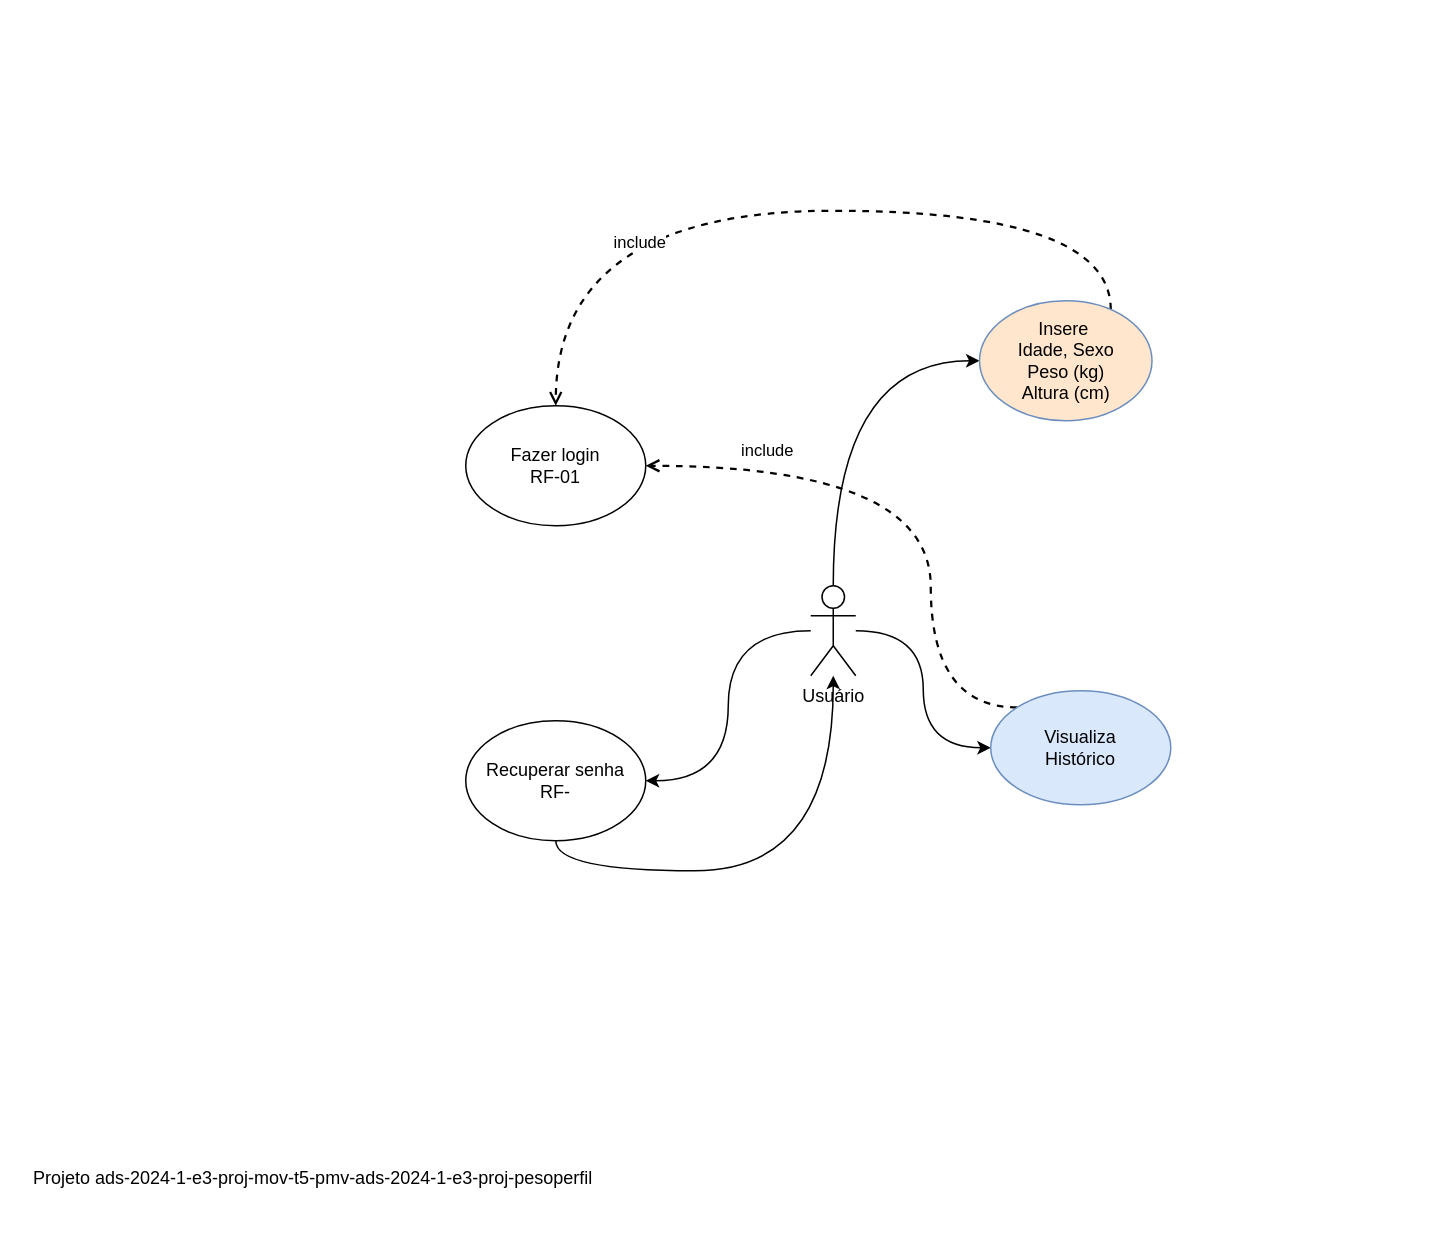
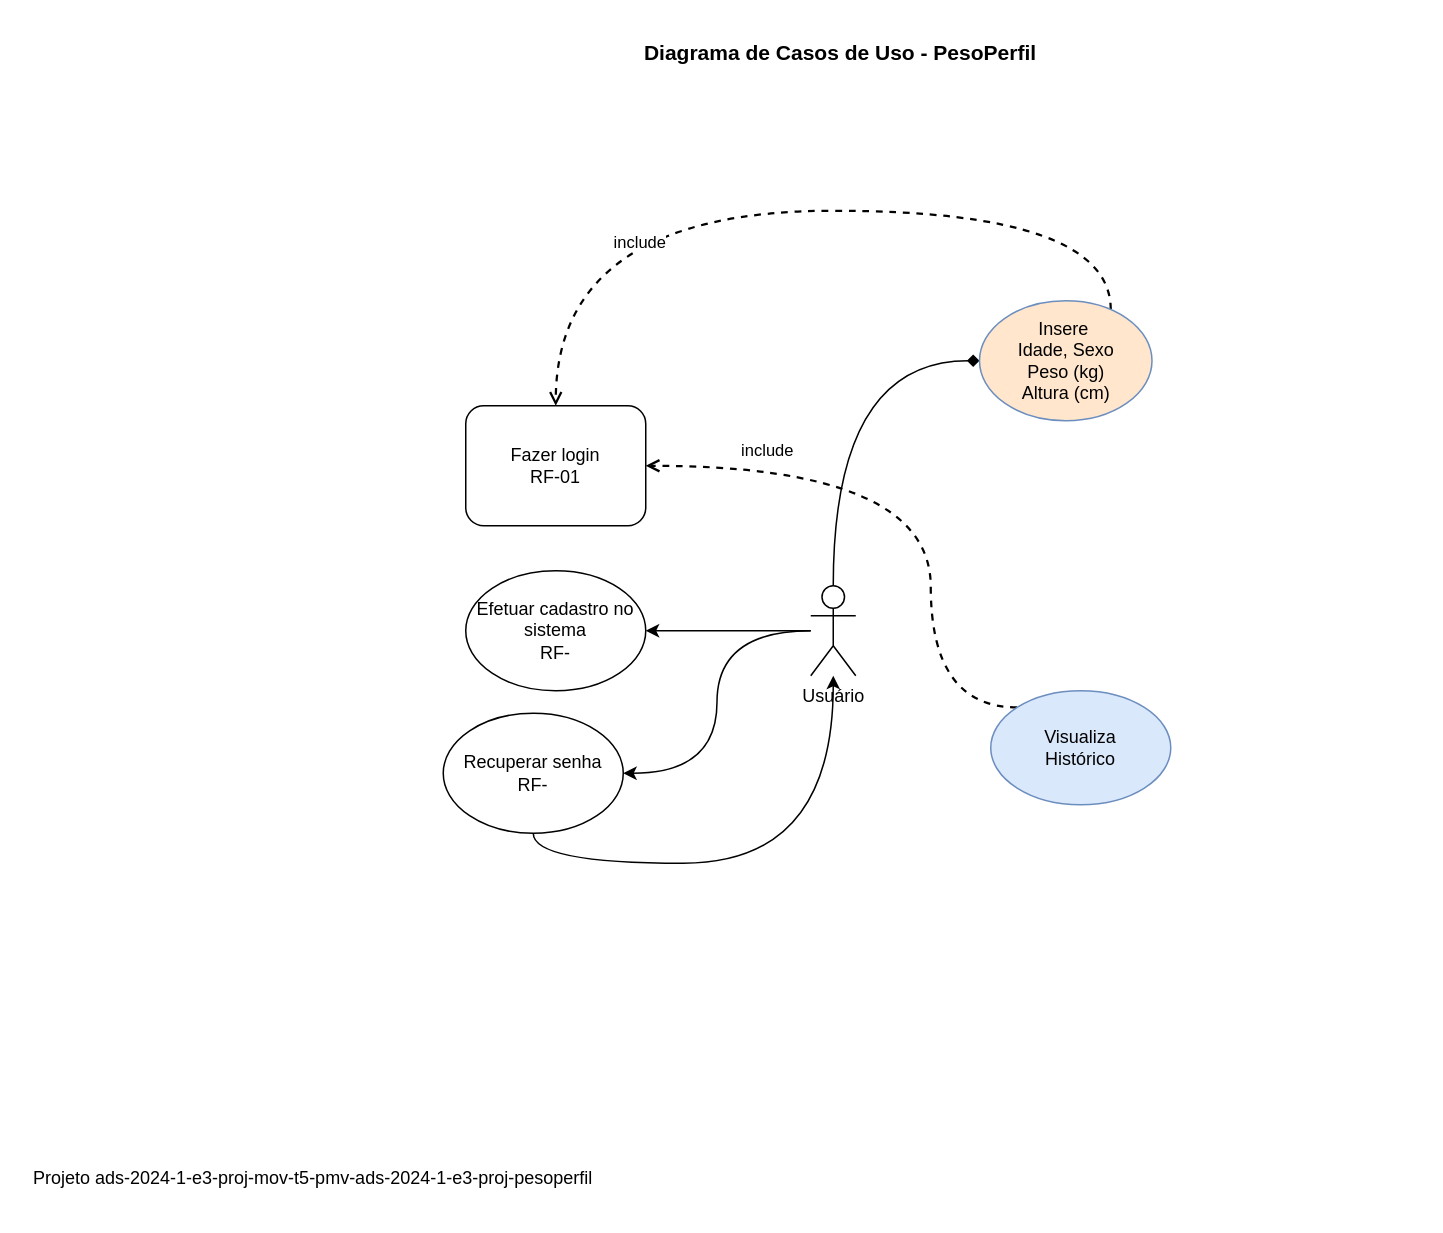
none -> (841, 53)
(968, 361) -> (967, 361)
(556, 466) -> (556, 466)
none -> (556, 631)
none -> (716, 631)
(923, 686) -> none
(556, 781) -> (533, 773)
